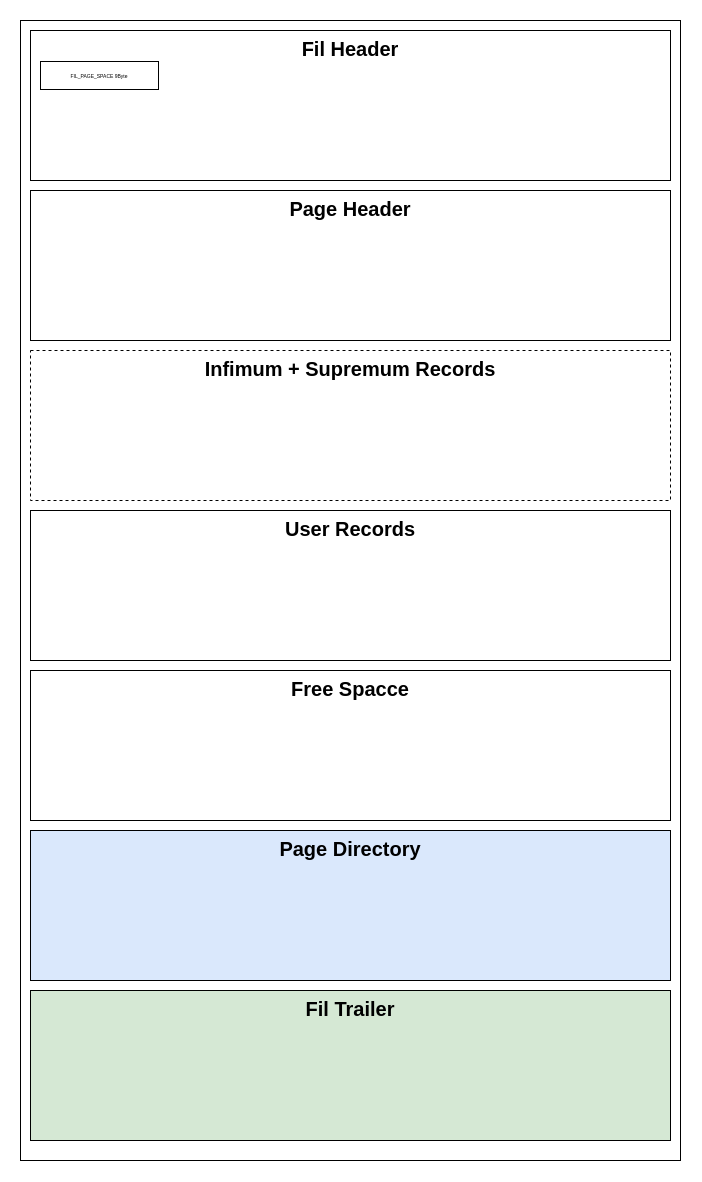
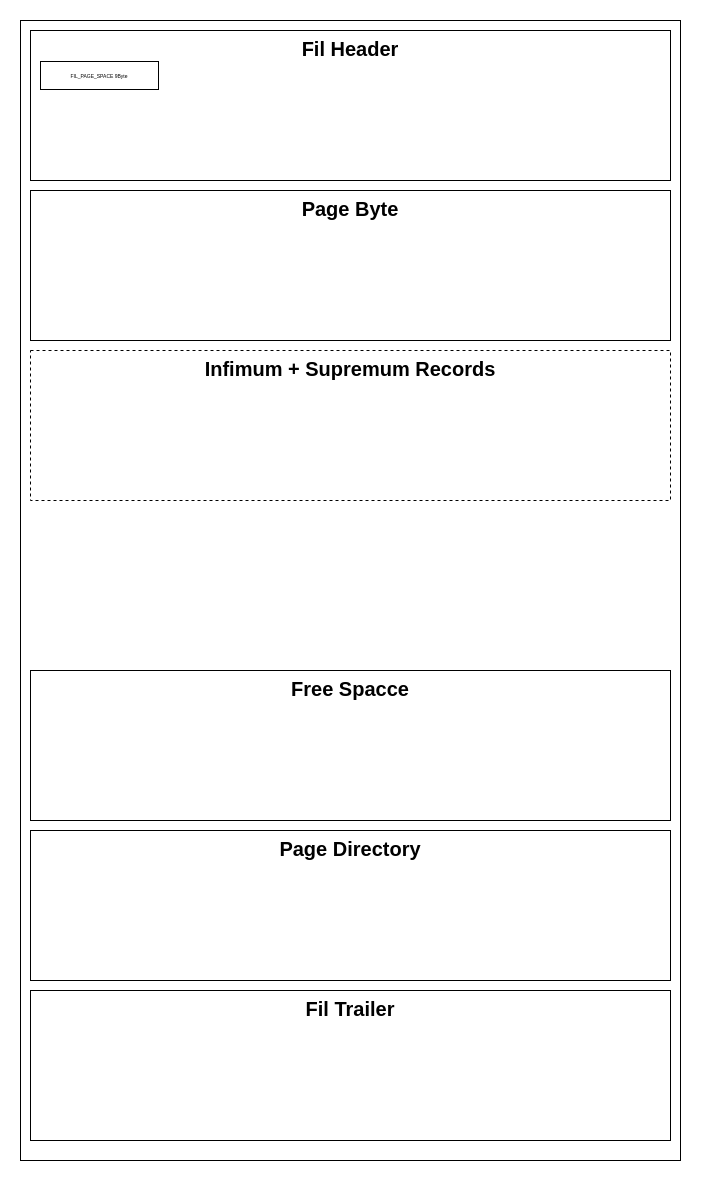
(351, 210) -> (351, 210)
(351, 586) -> none
(351, 906) -> (351, 906)
(351, 1066) -> (351, 1066)
